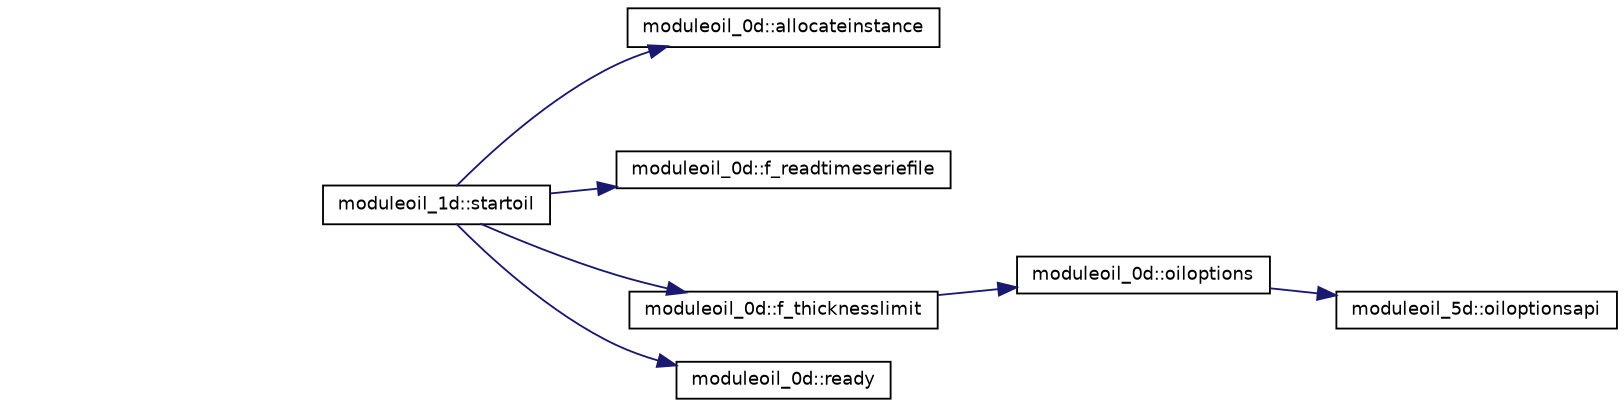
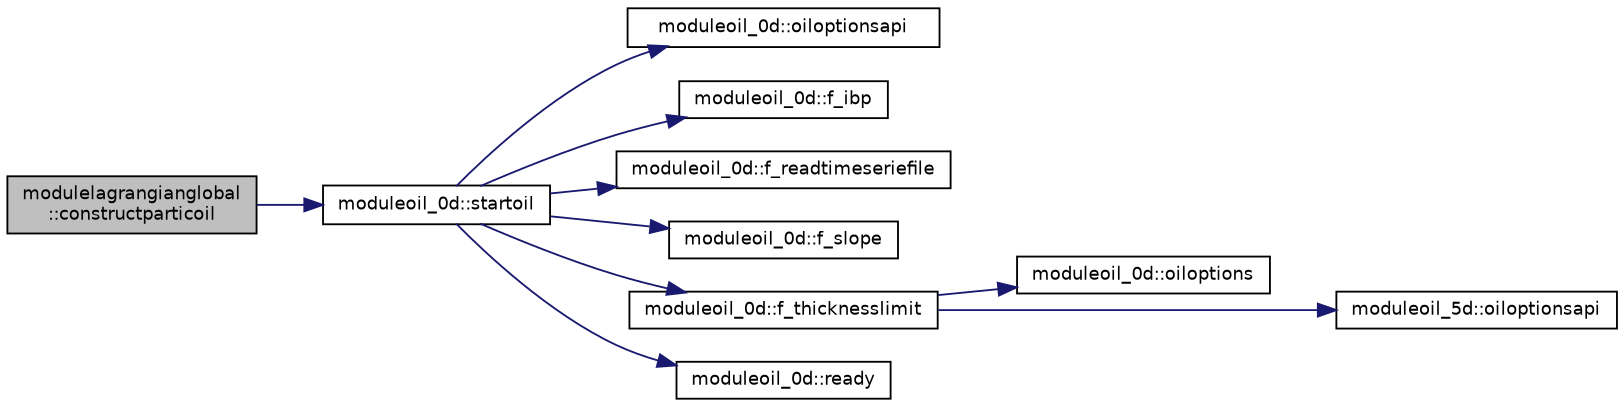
(784, 28) -> (784, 28)
none -> (784, 100)
none -> (132, 205)
(437, 205) -> (437, 205)
none -> (784, 240)
(1294, 291) -> (1128, 310)
